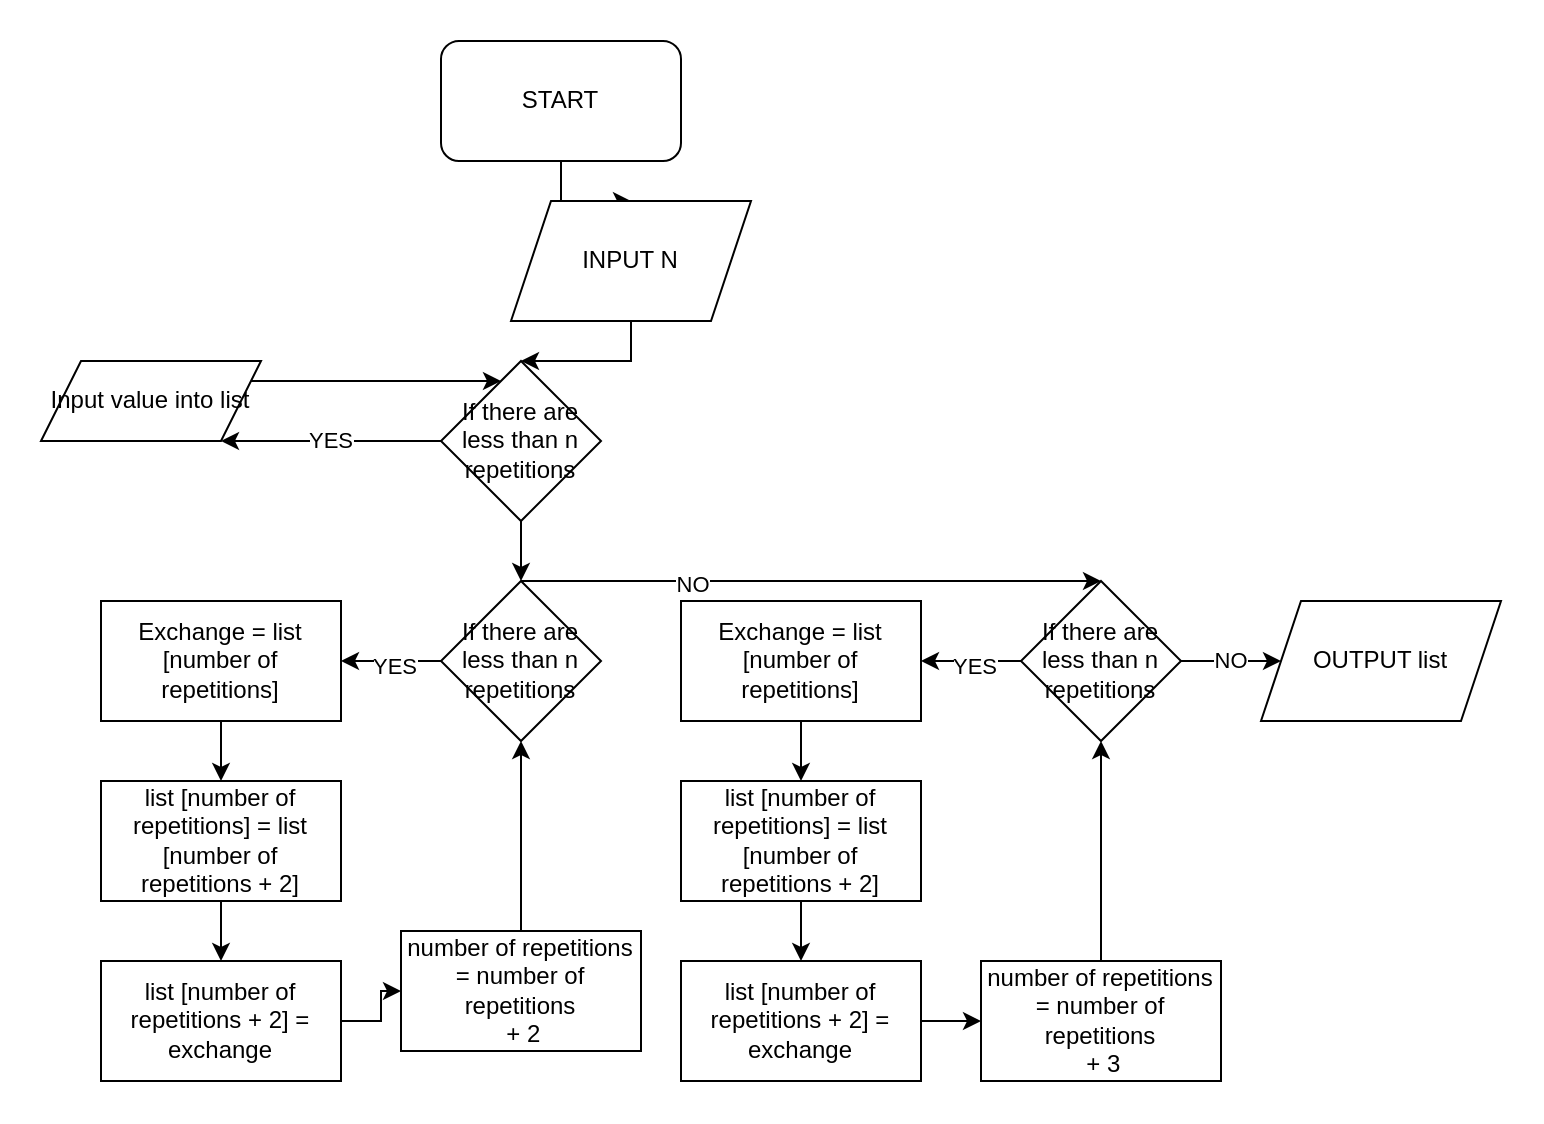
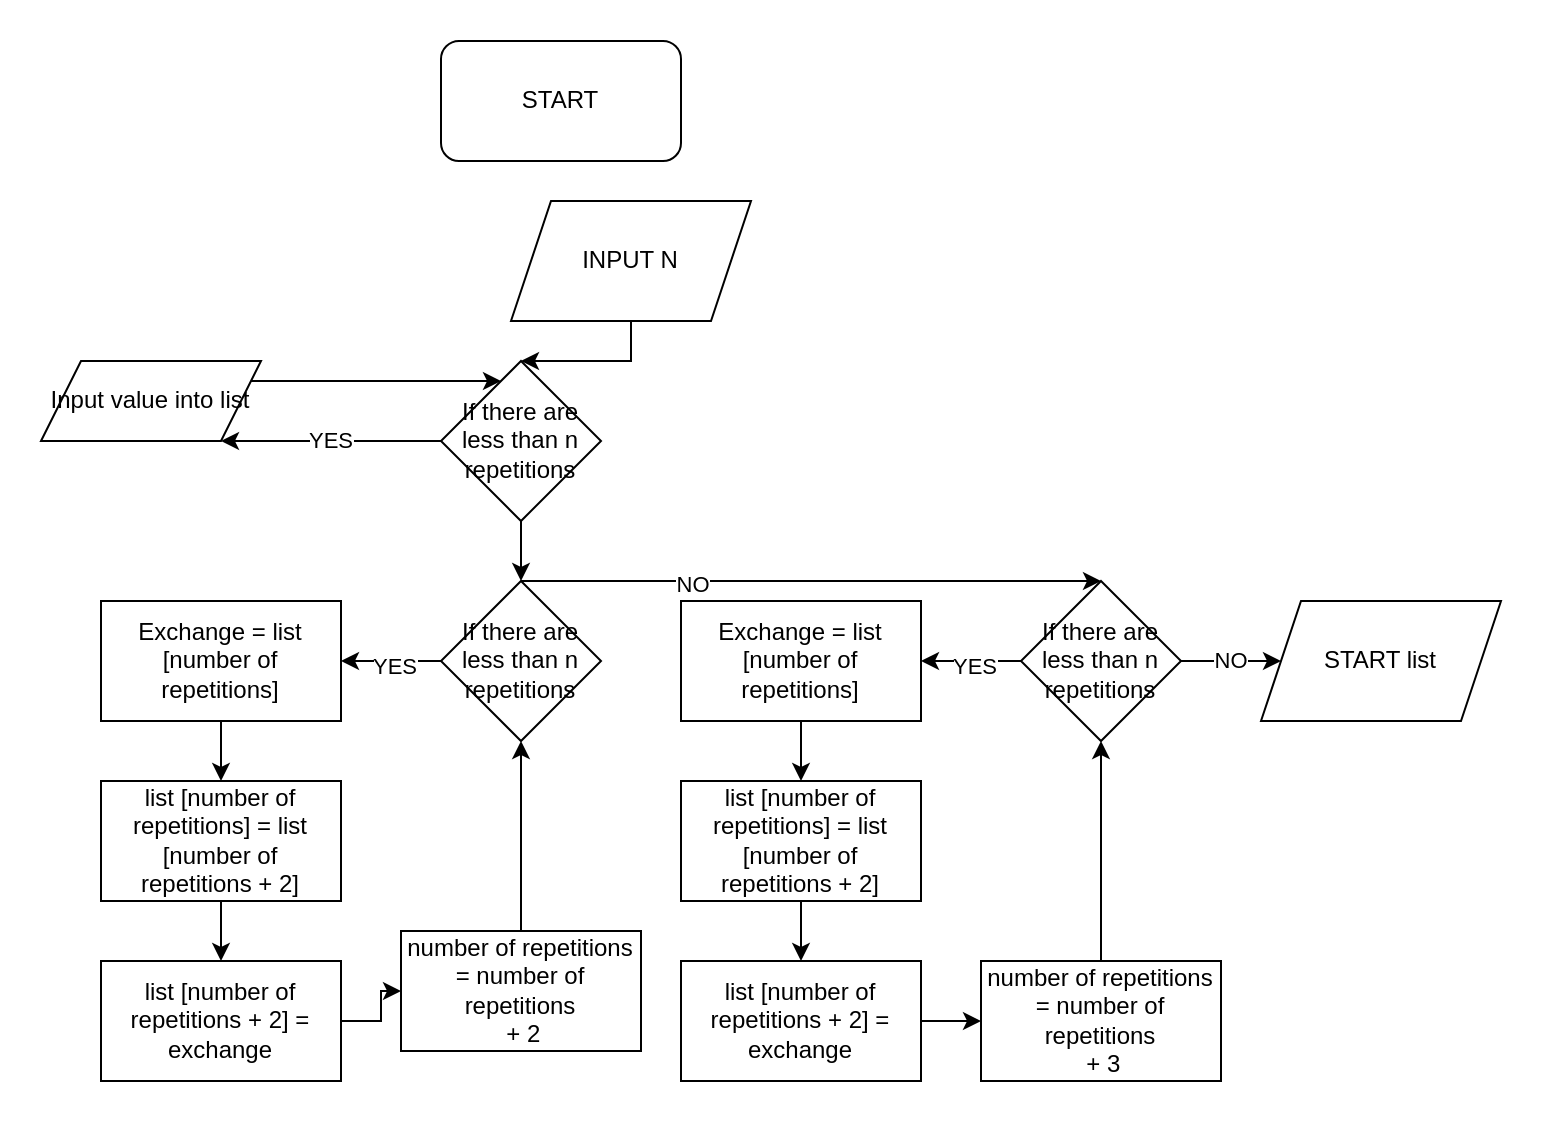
(561, 182) -> none
(1381, 661) -> (1381, 661)
